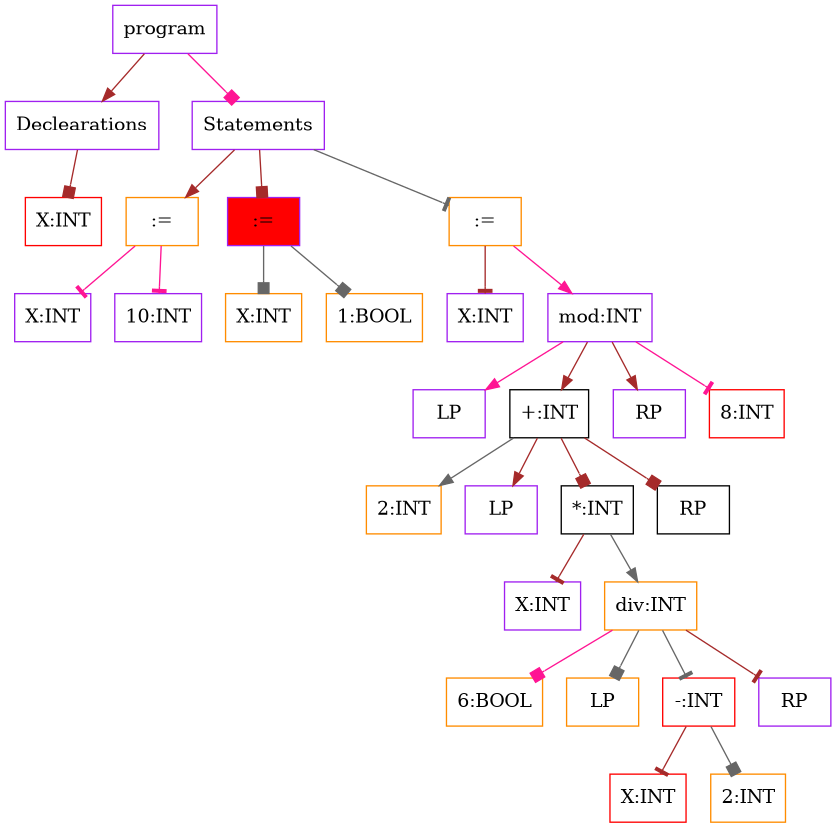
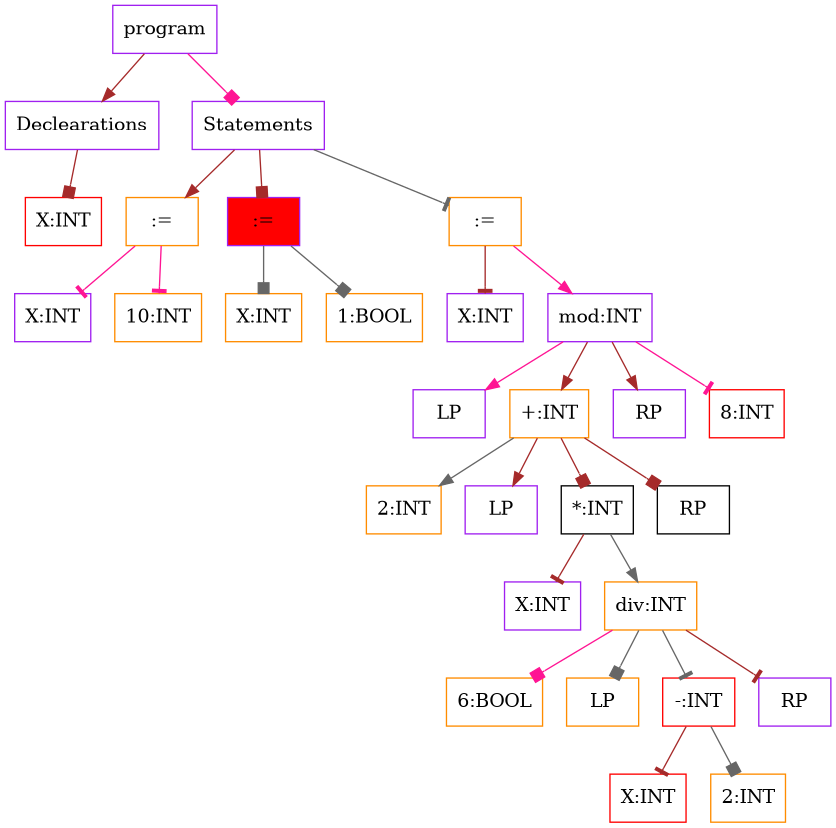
(158, 318) -> (158, 318)
(549, 414) -> (549, 414)
